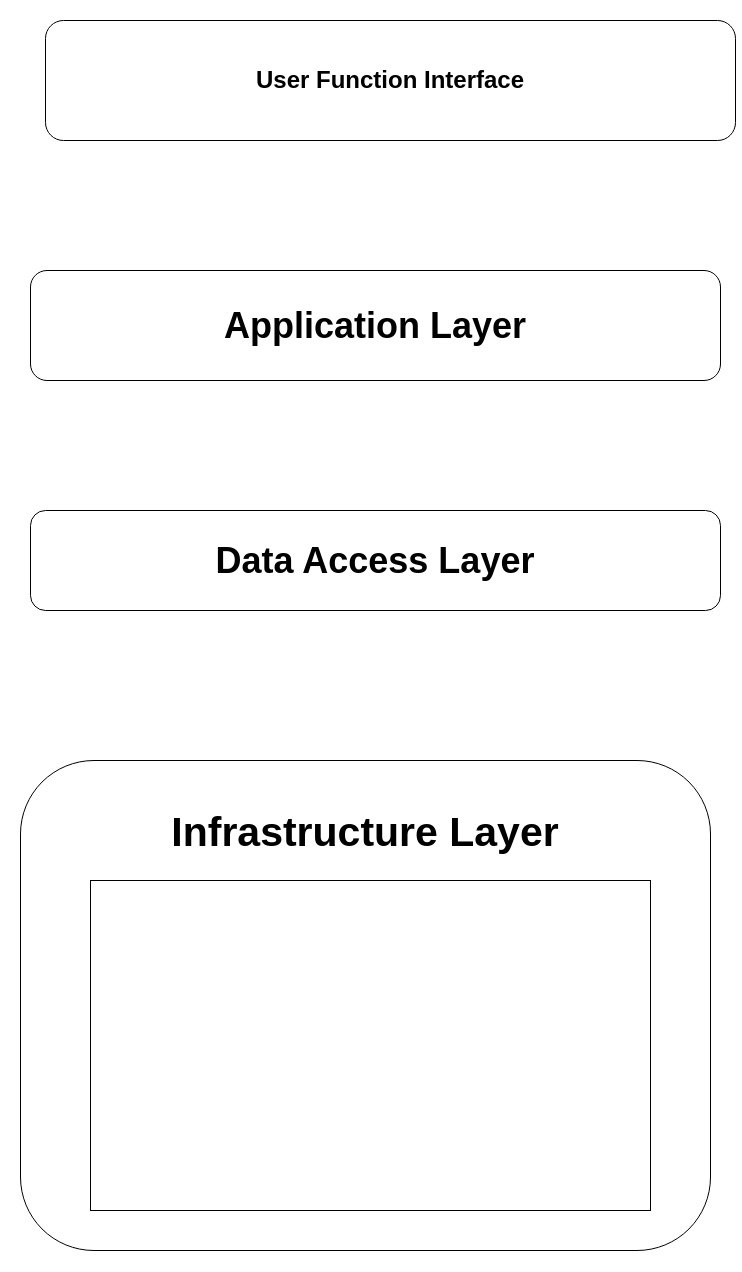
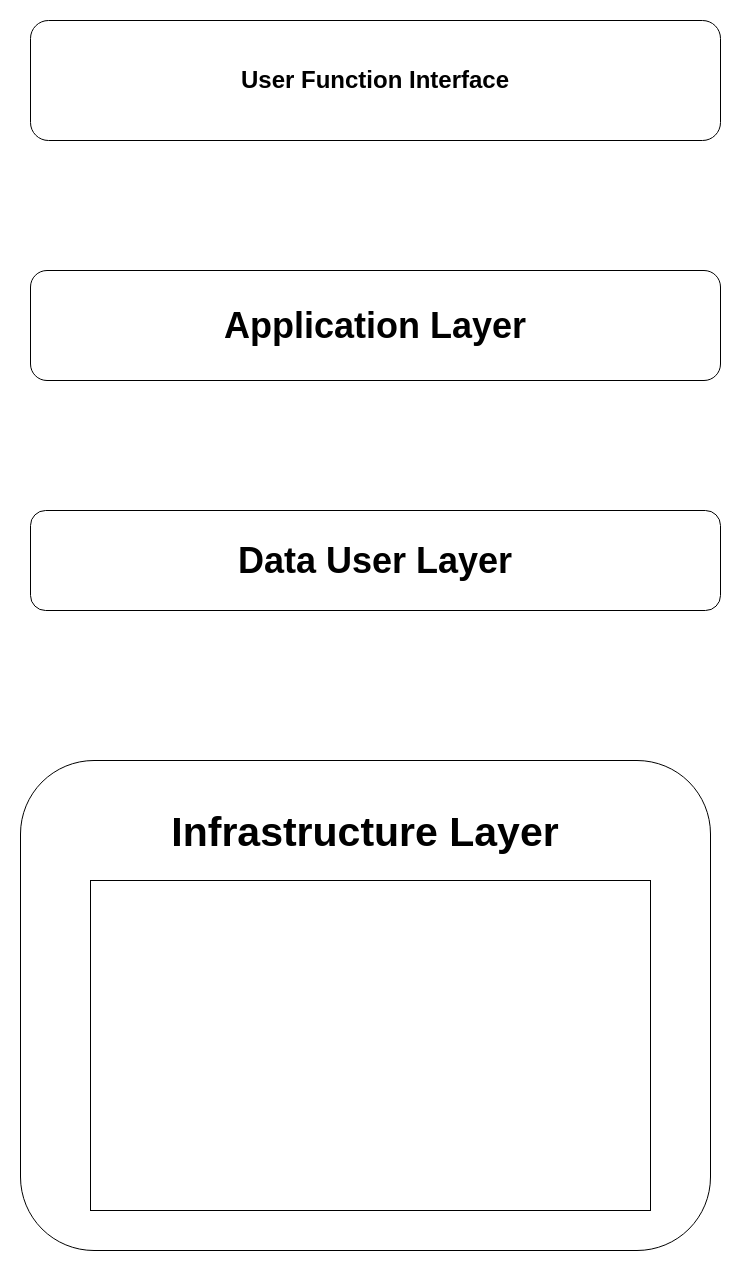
(391, 81) -> (376, 81)
(376, 561) -> (376, 561)
